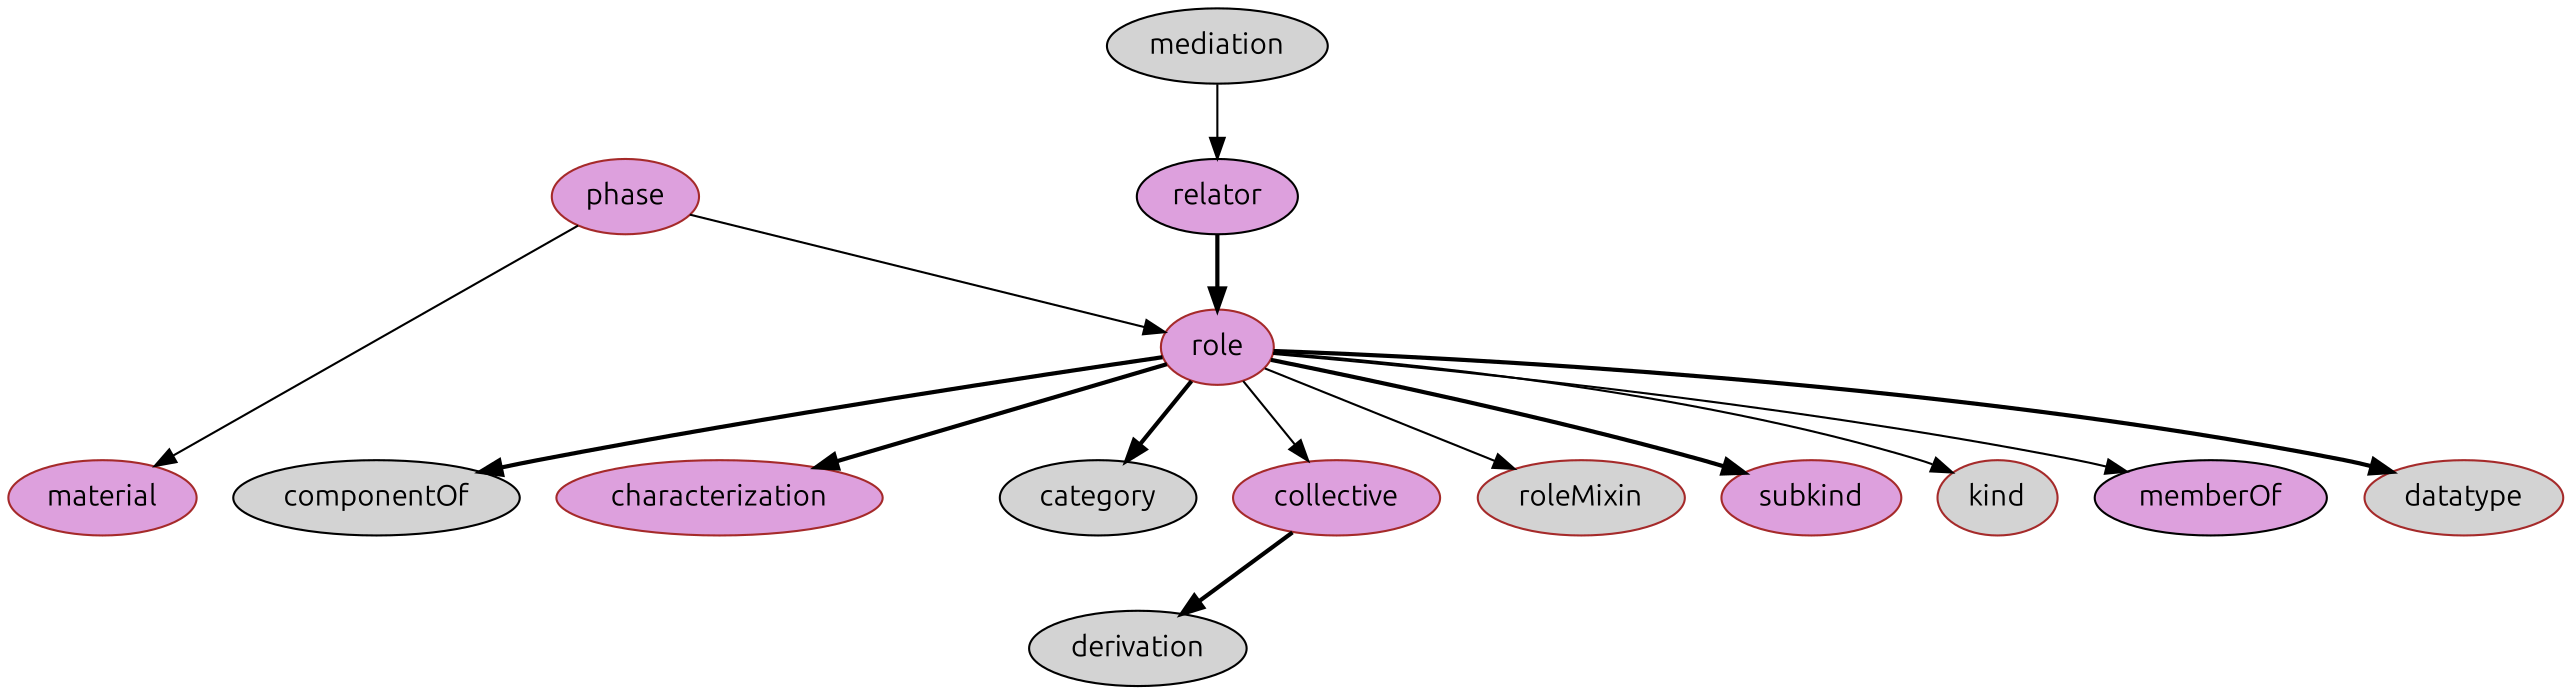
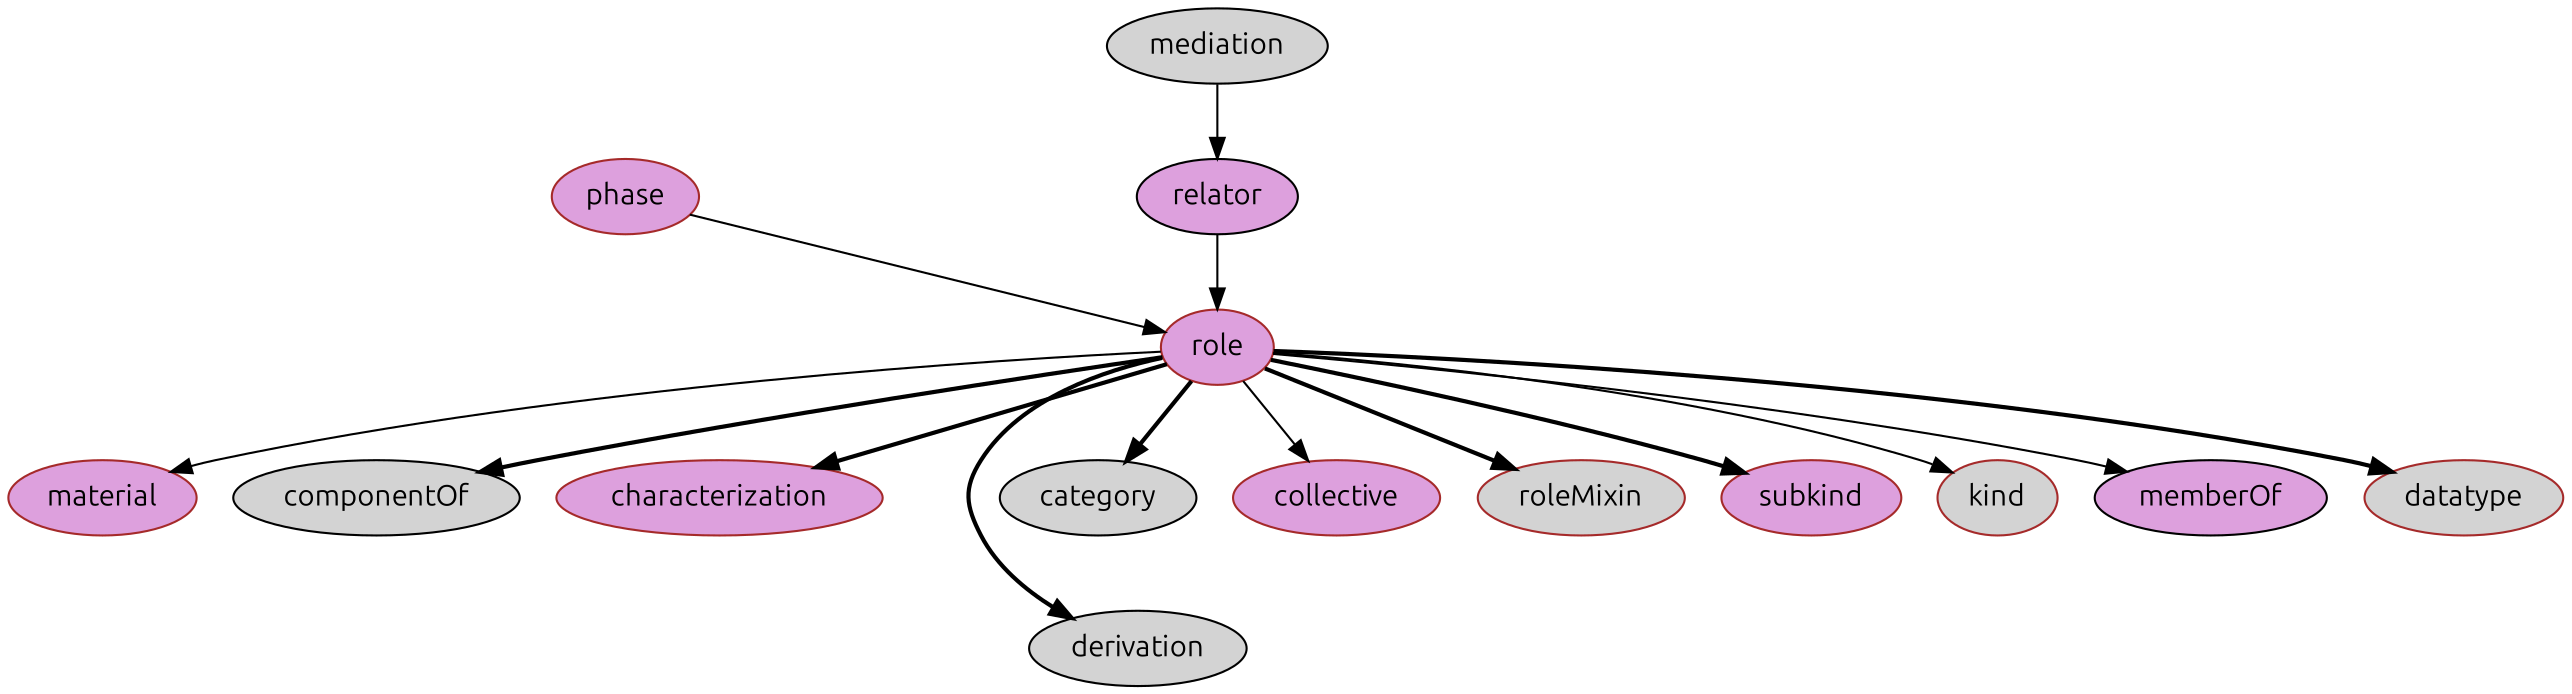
(1217, 262) -> (1217, 262)
(376, 341) -> (674, 390)
(1380, 415) -> (1380, 415)
(1246, 567) -> (990, 448)
